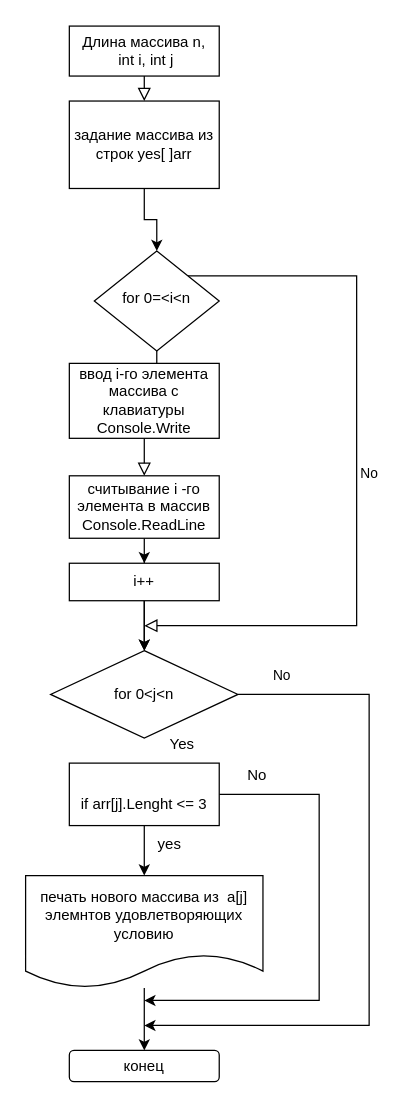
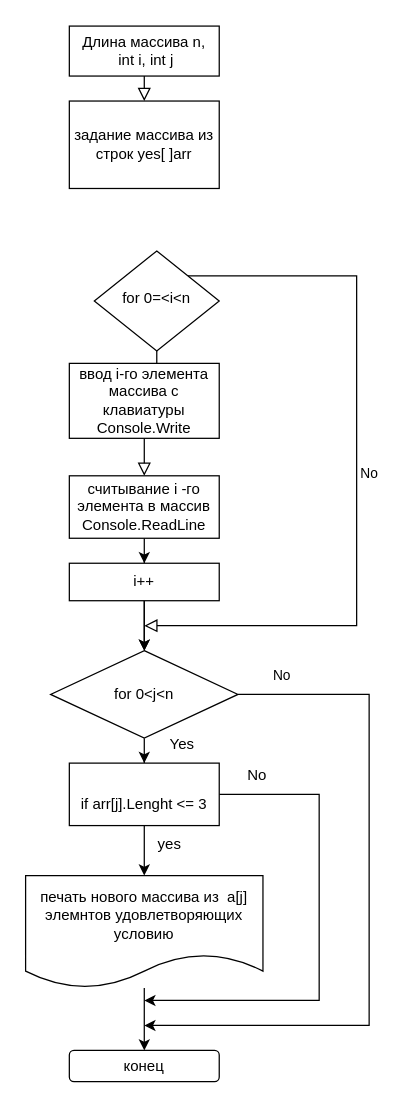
(146, 219) -> none
none -> (144, 755)
